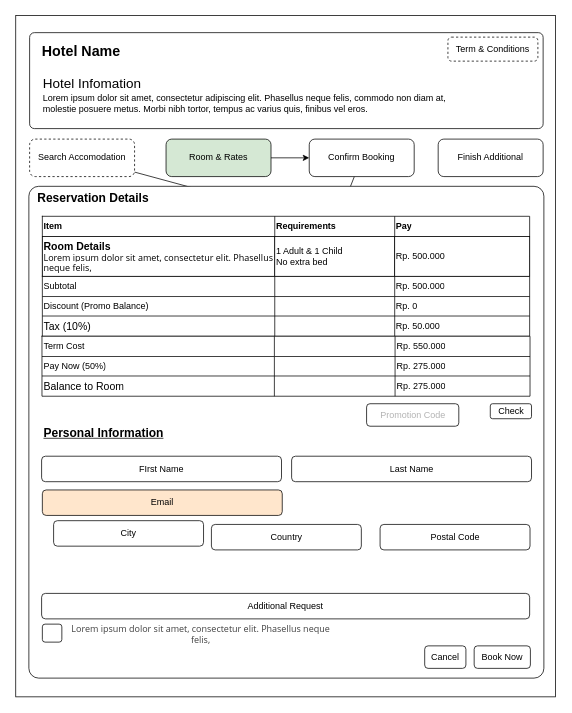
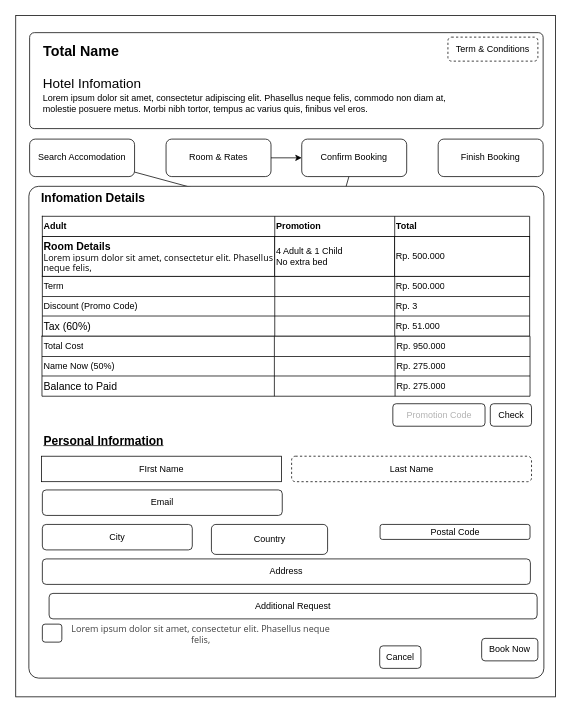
(81, 51) -> (81, 51)
(82, 158) -> (82, 158)
(219, 158) -> (219, 158)
(362, 158) -> (354, 158)
(491, 158) -> (491, 158)
(93, 198) -> (93, 198)
(54, 227) -> (55, 227)
(305, 227) -> (298, 227)
(404, 227) -> (408, 227)
(311, 257) -> (311, 257)
(63, 287) -> (54, 287)
(100, 306) -> (93, 306)
(407, 306) -> (407, 306)
(65, 327) -> (65, 327)
(418, 327) -> (418, 327)
(65, 347) -> (67, 347)
(421, 347) -> (421, 347)
(74, 366) -> (77, 366)
(78, 387) -> (77, 387)
(511, 411) -> (511, 415)
(413, 415) -> (439, 415)
(104, 433) -> (104, 441)
(162, 469) -> (162, 469)
(412, 469) -> (412, 469)
(162, 503) -> (162, 503)
(129, 534) -> (117, 537)
(287, 537) -> (270, 540)
(455, 537) -> (455, 532)
none -> (287, 572)
(286, 606) -> (293, 606)
(446, 657) -> (401, 657)
(503, 657) -> (510, 650)
